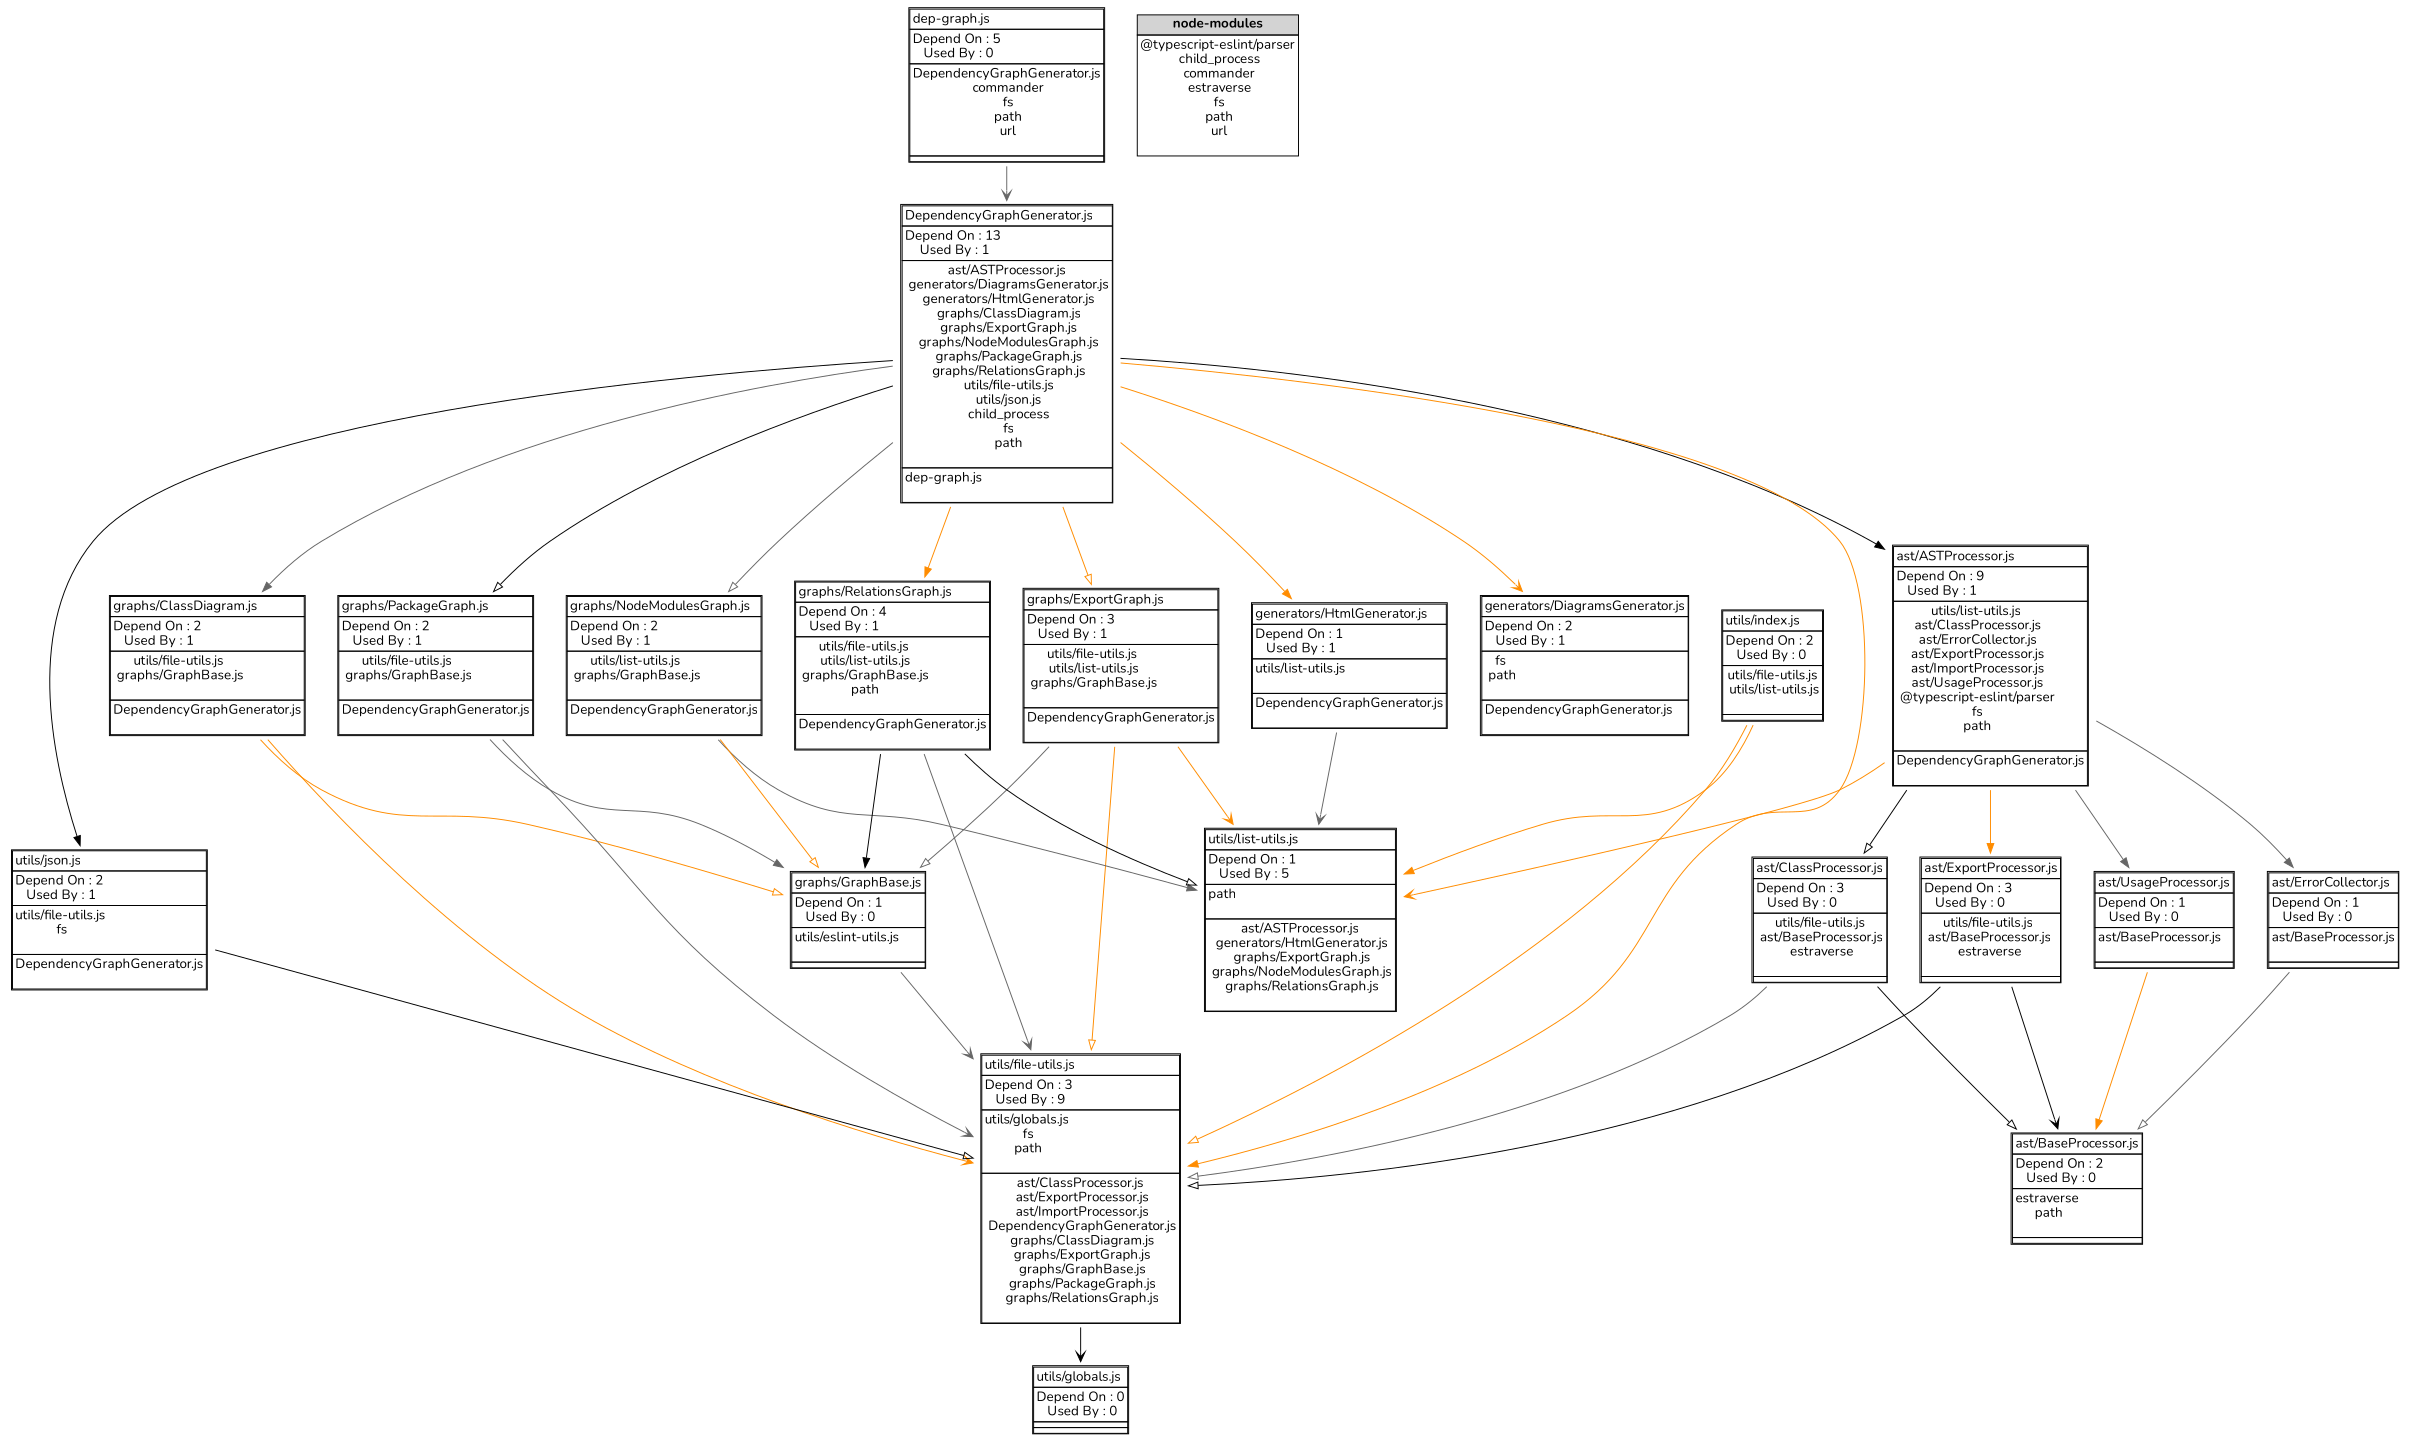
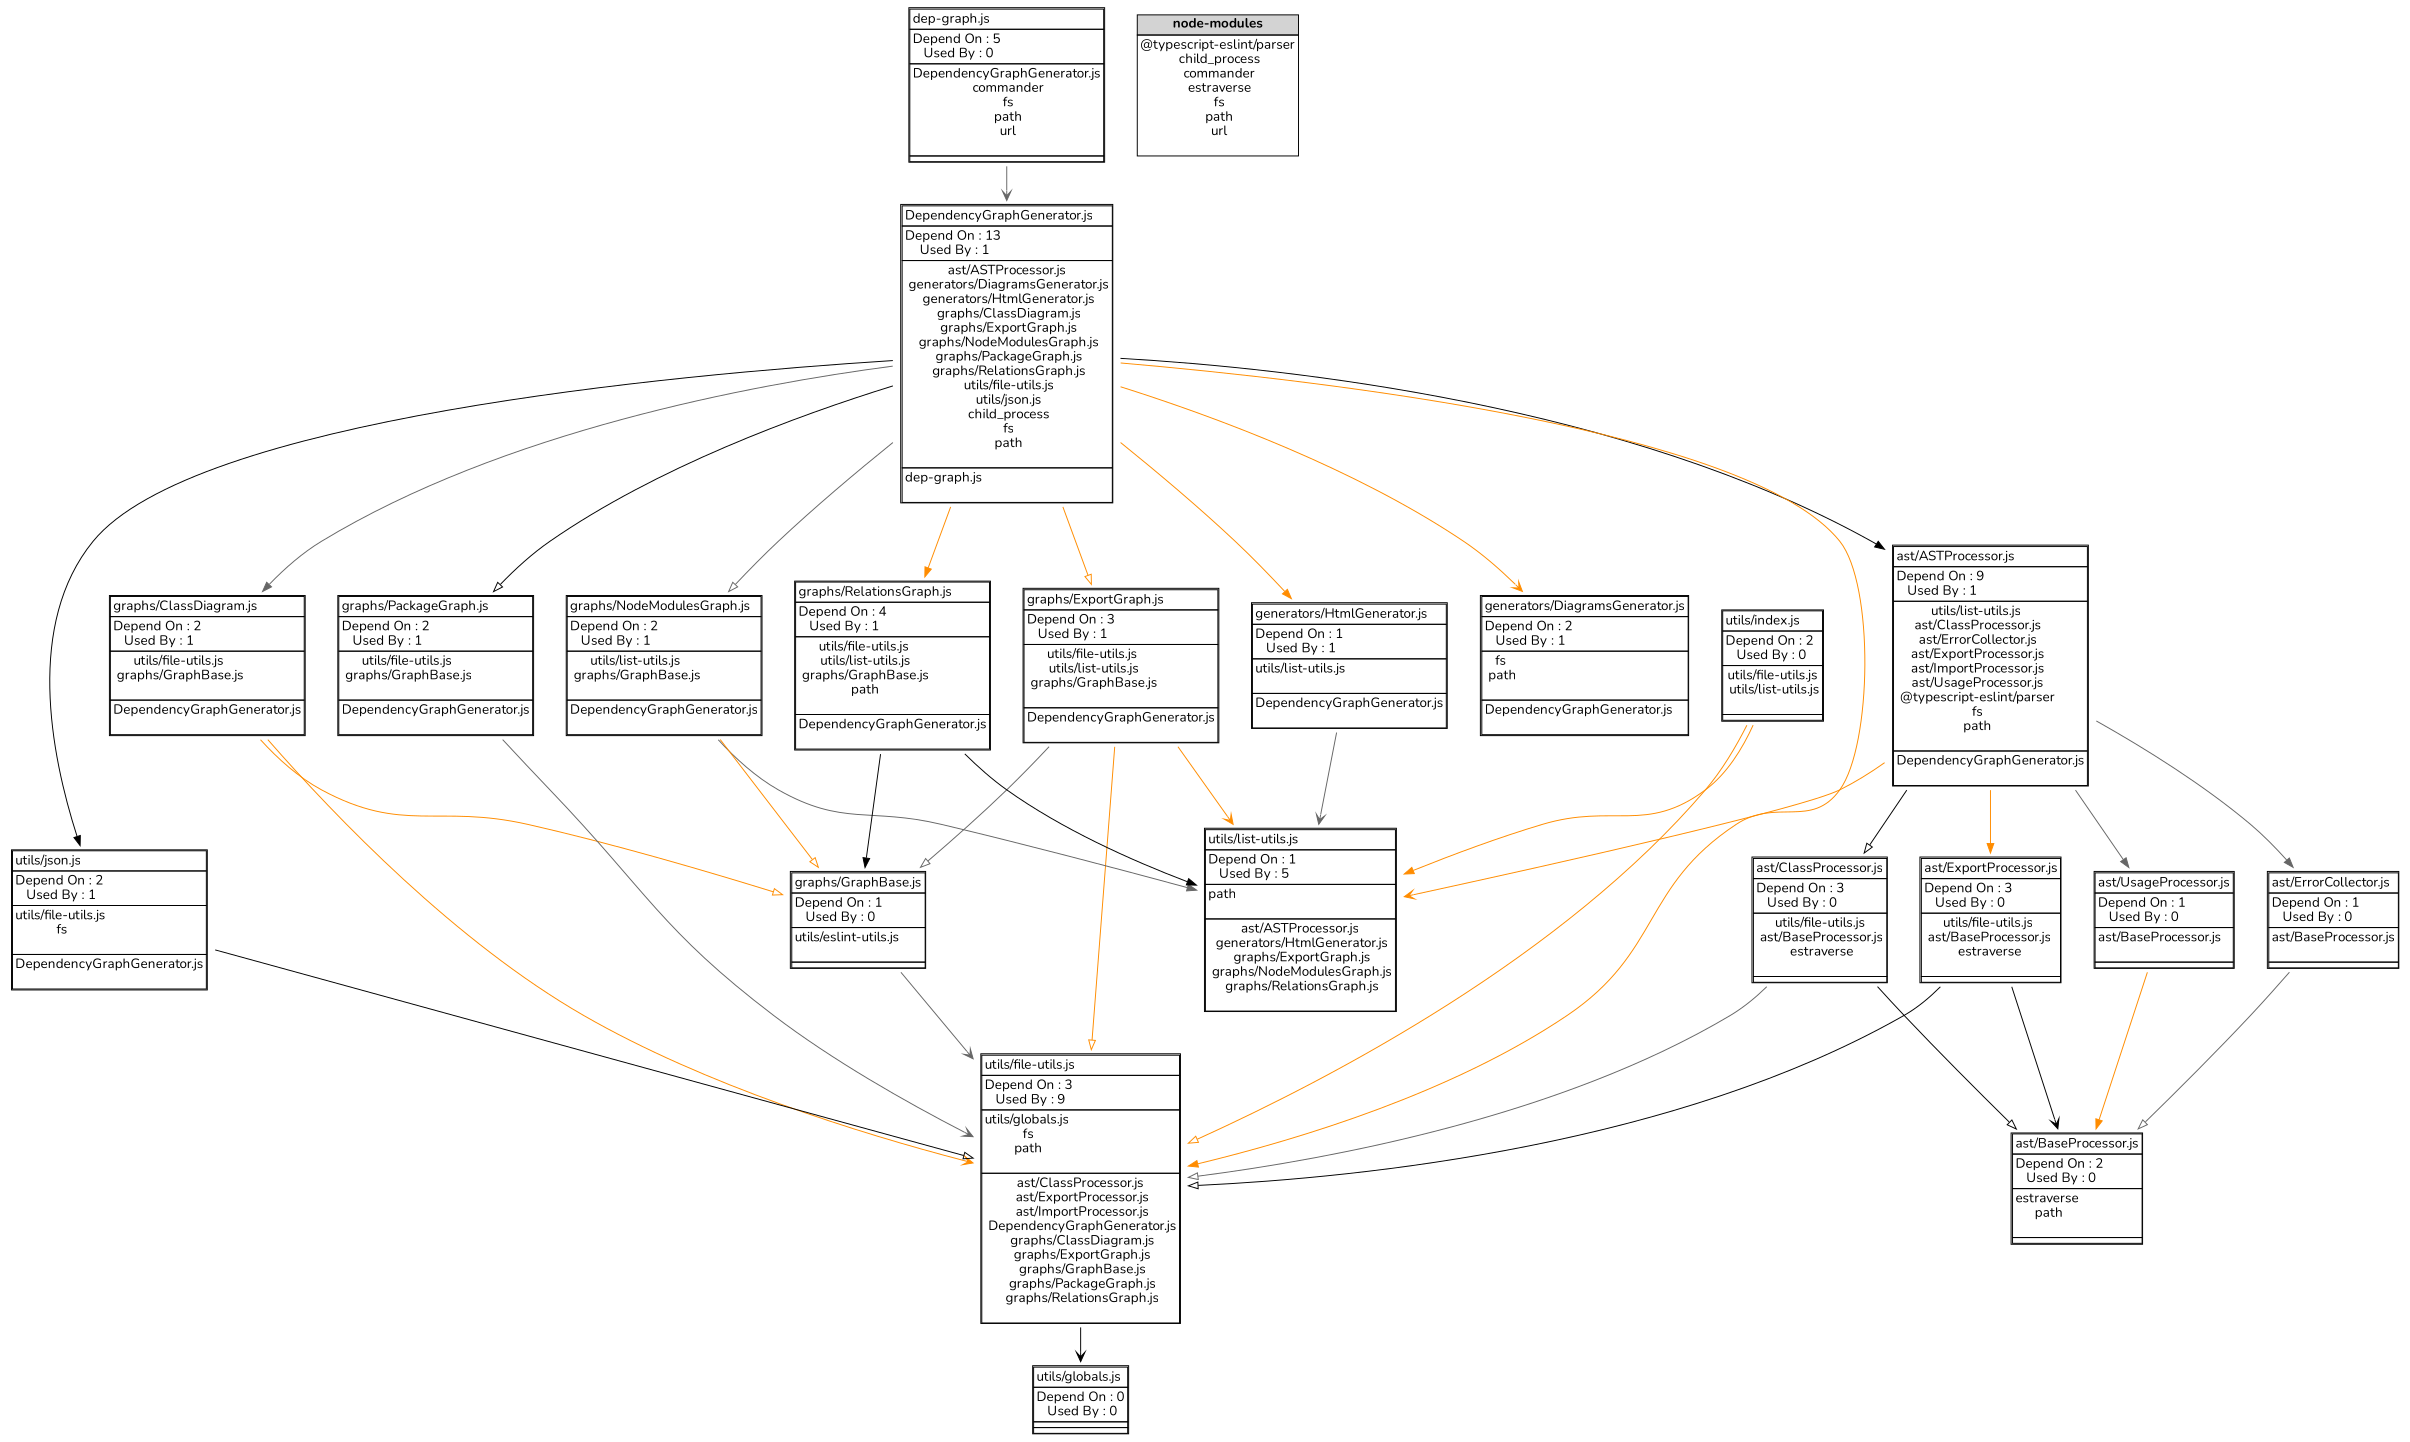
(627, 811) -> none
(1070, 829) -> (1070, 829)
(976, 897) -> none
